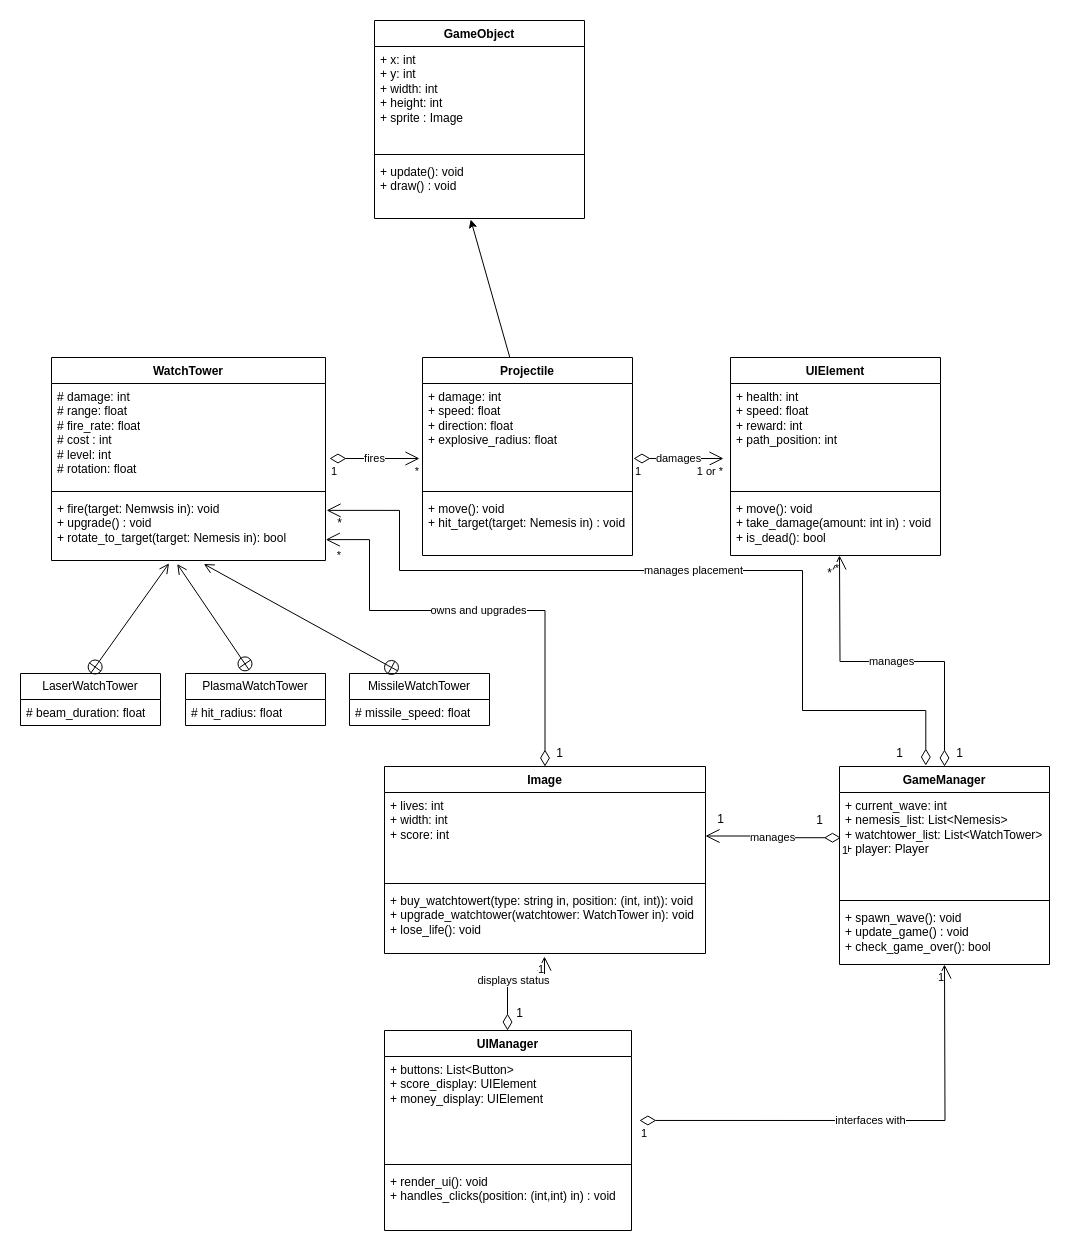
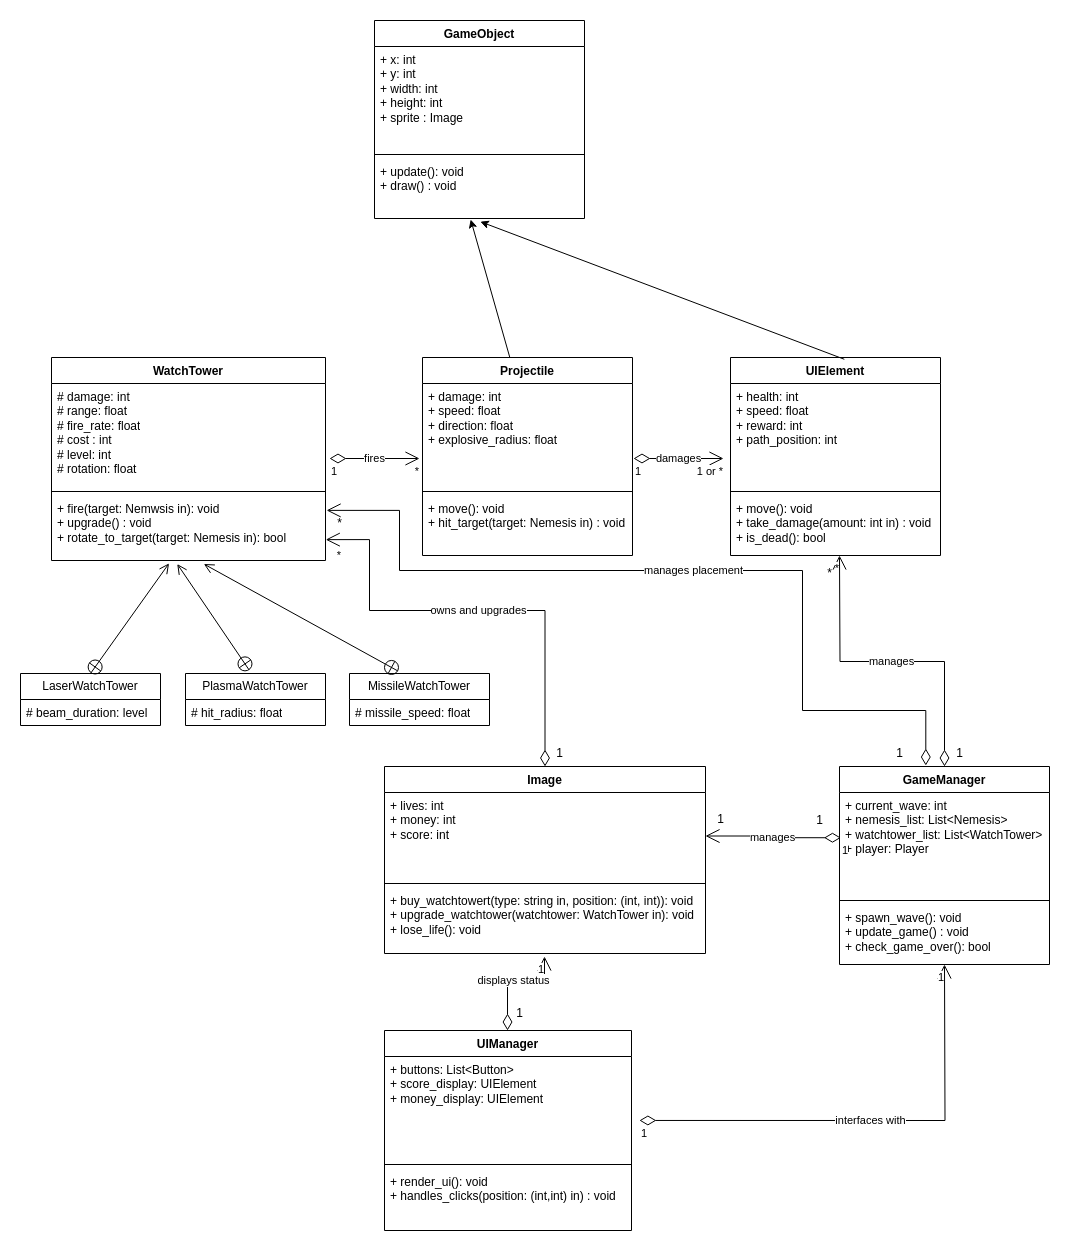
none -> (665, 292)
(92, 721) -> (91, 714)
(425, 821) -> (425, 821)
